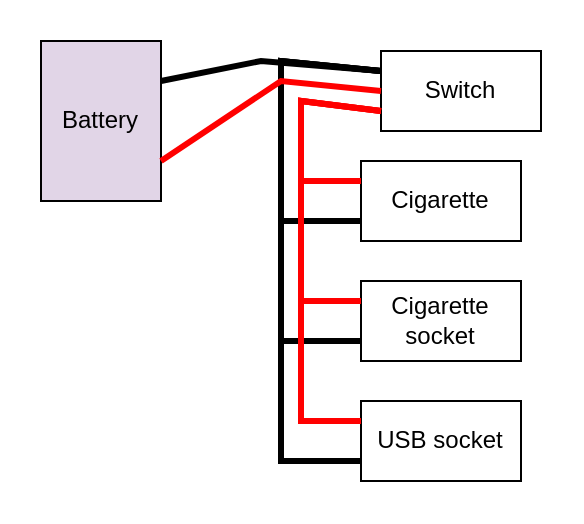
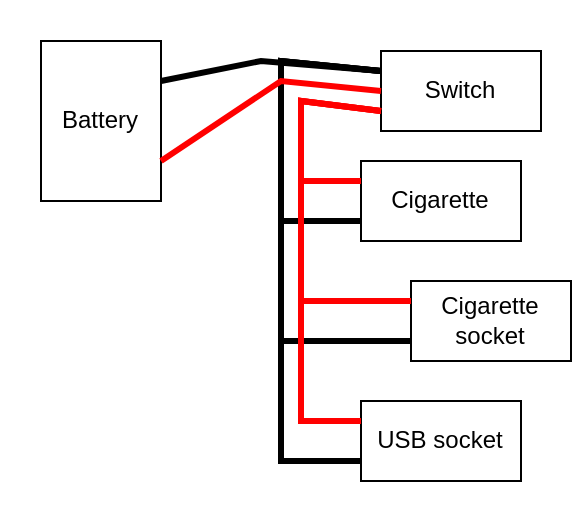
(101, 121) -> (101, 121)
(441, 321) -> (491, 321)
